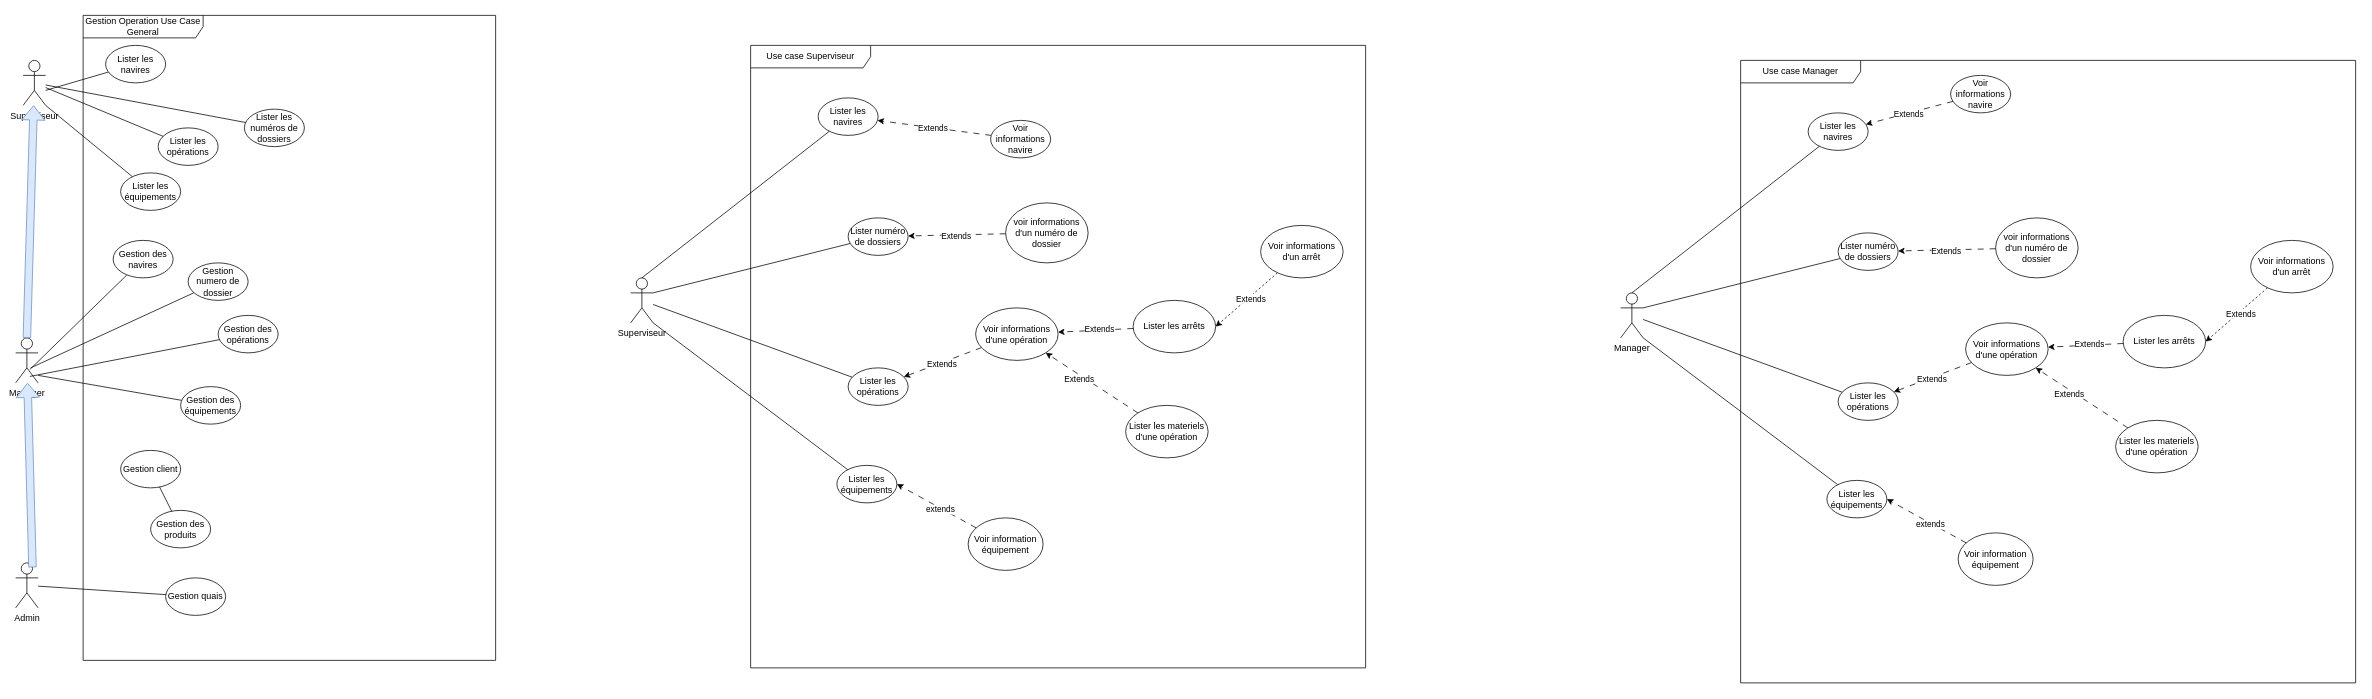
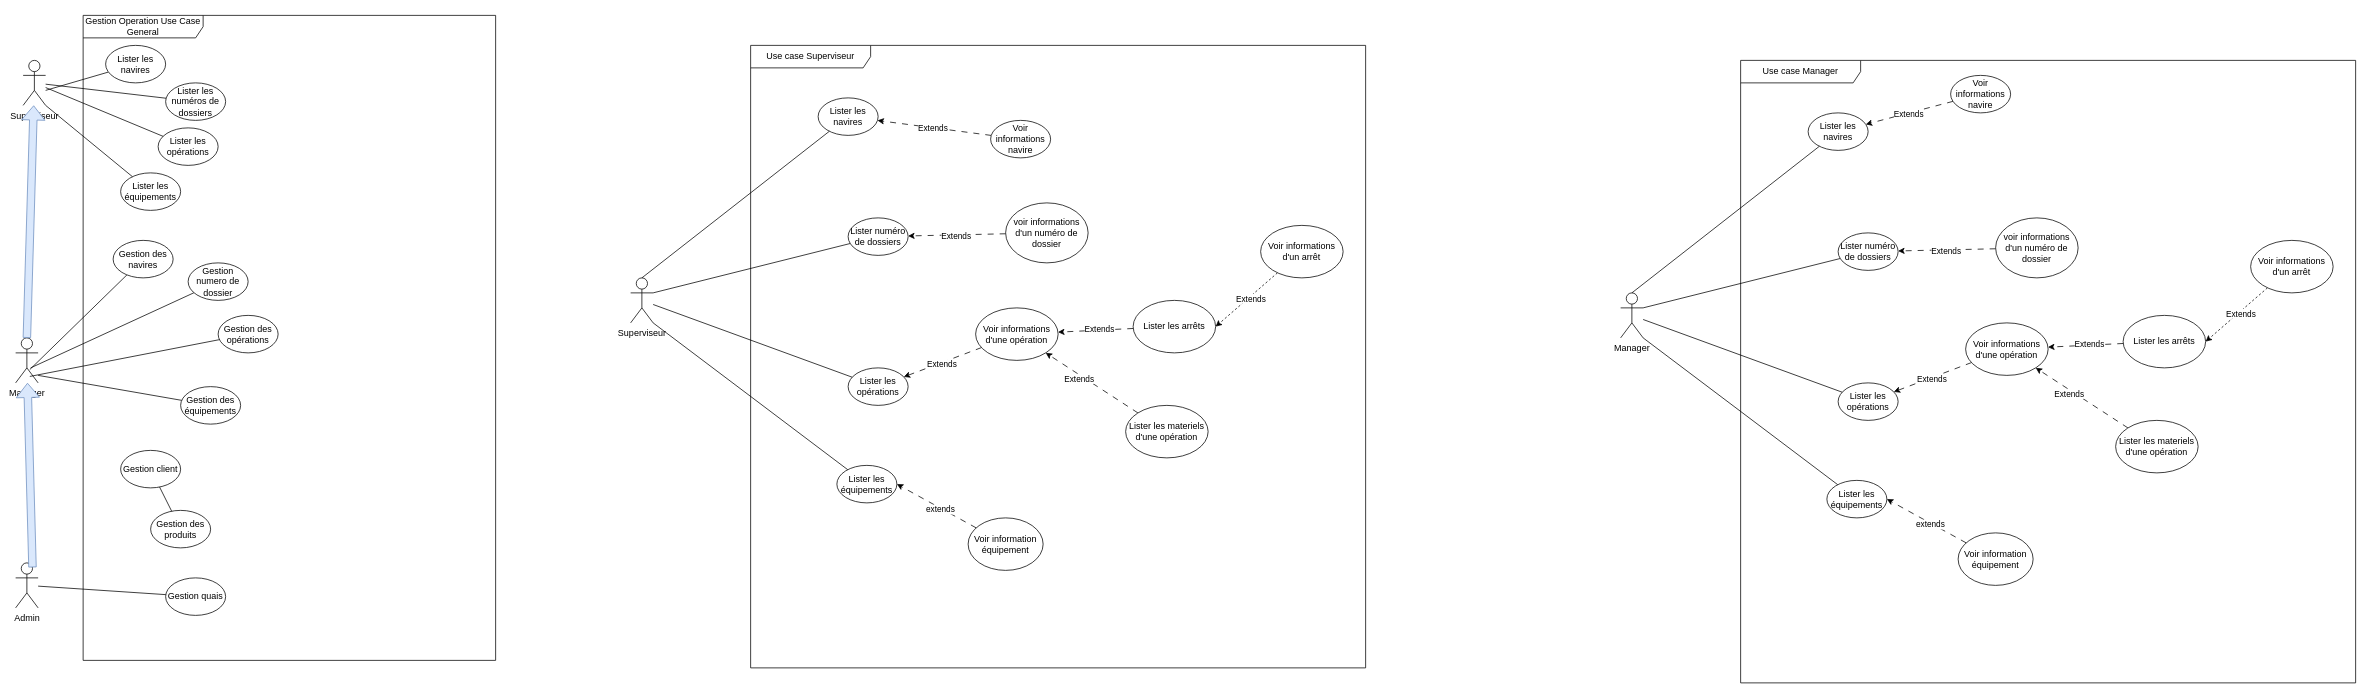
(274, 128) -> (195, 102)
